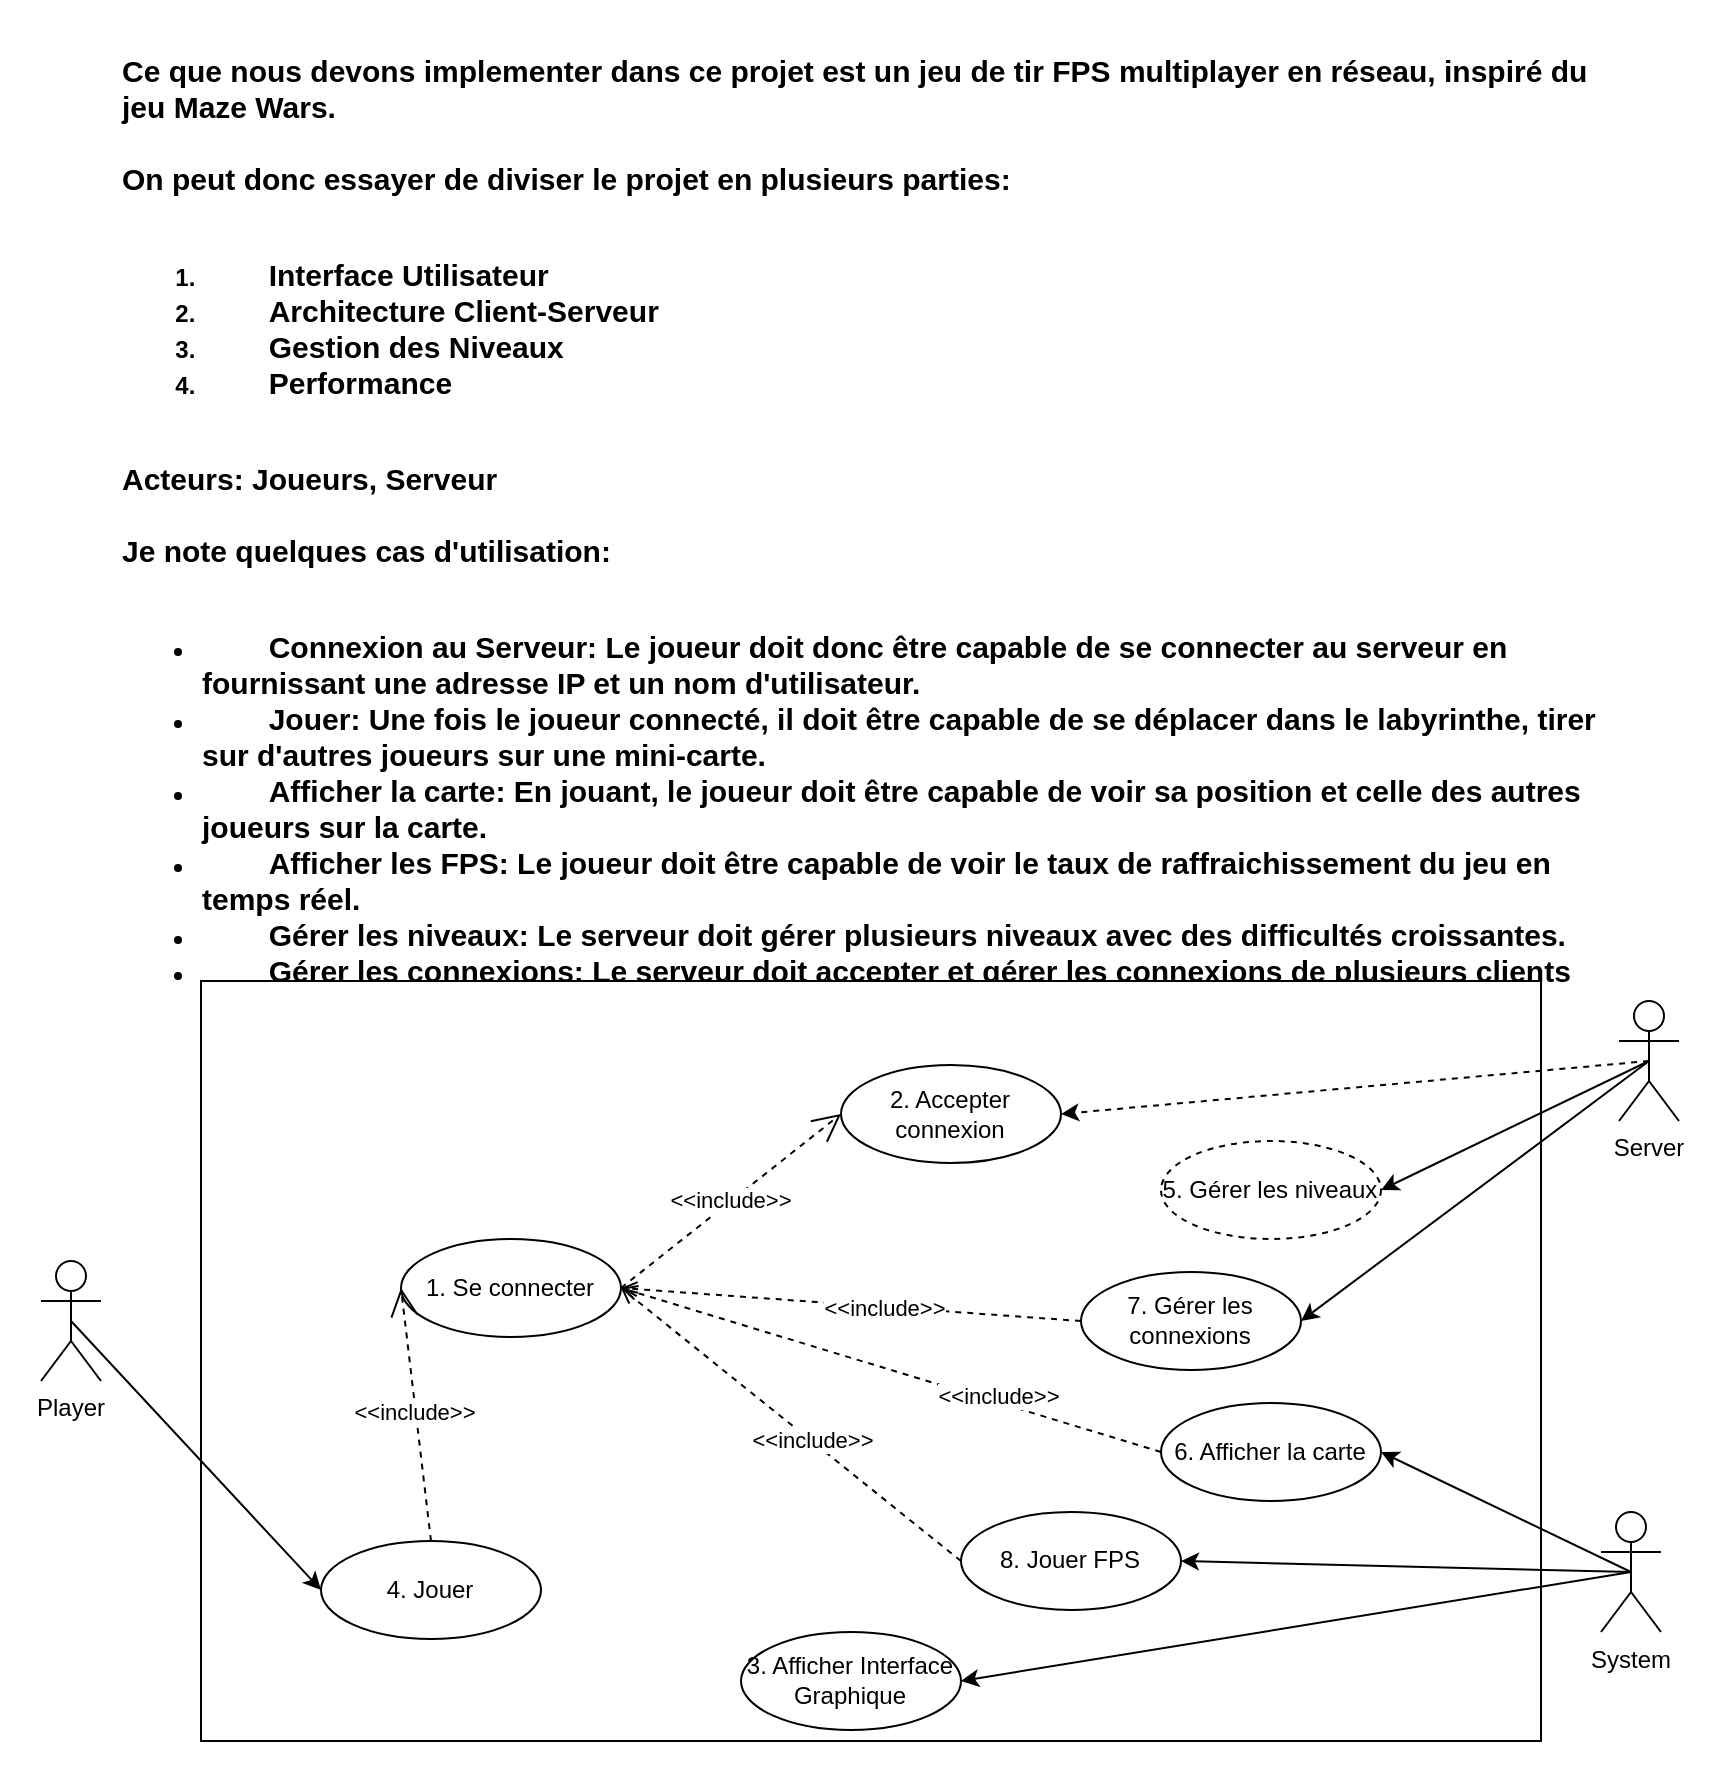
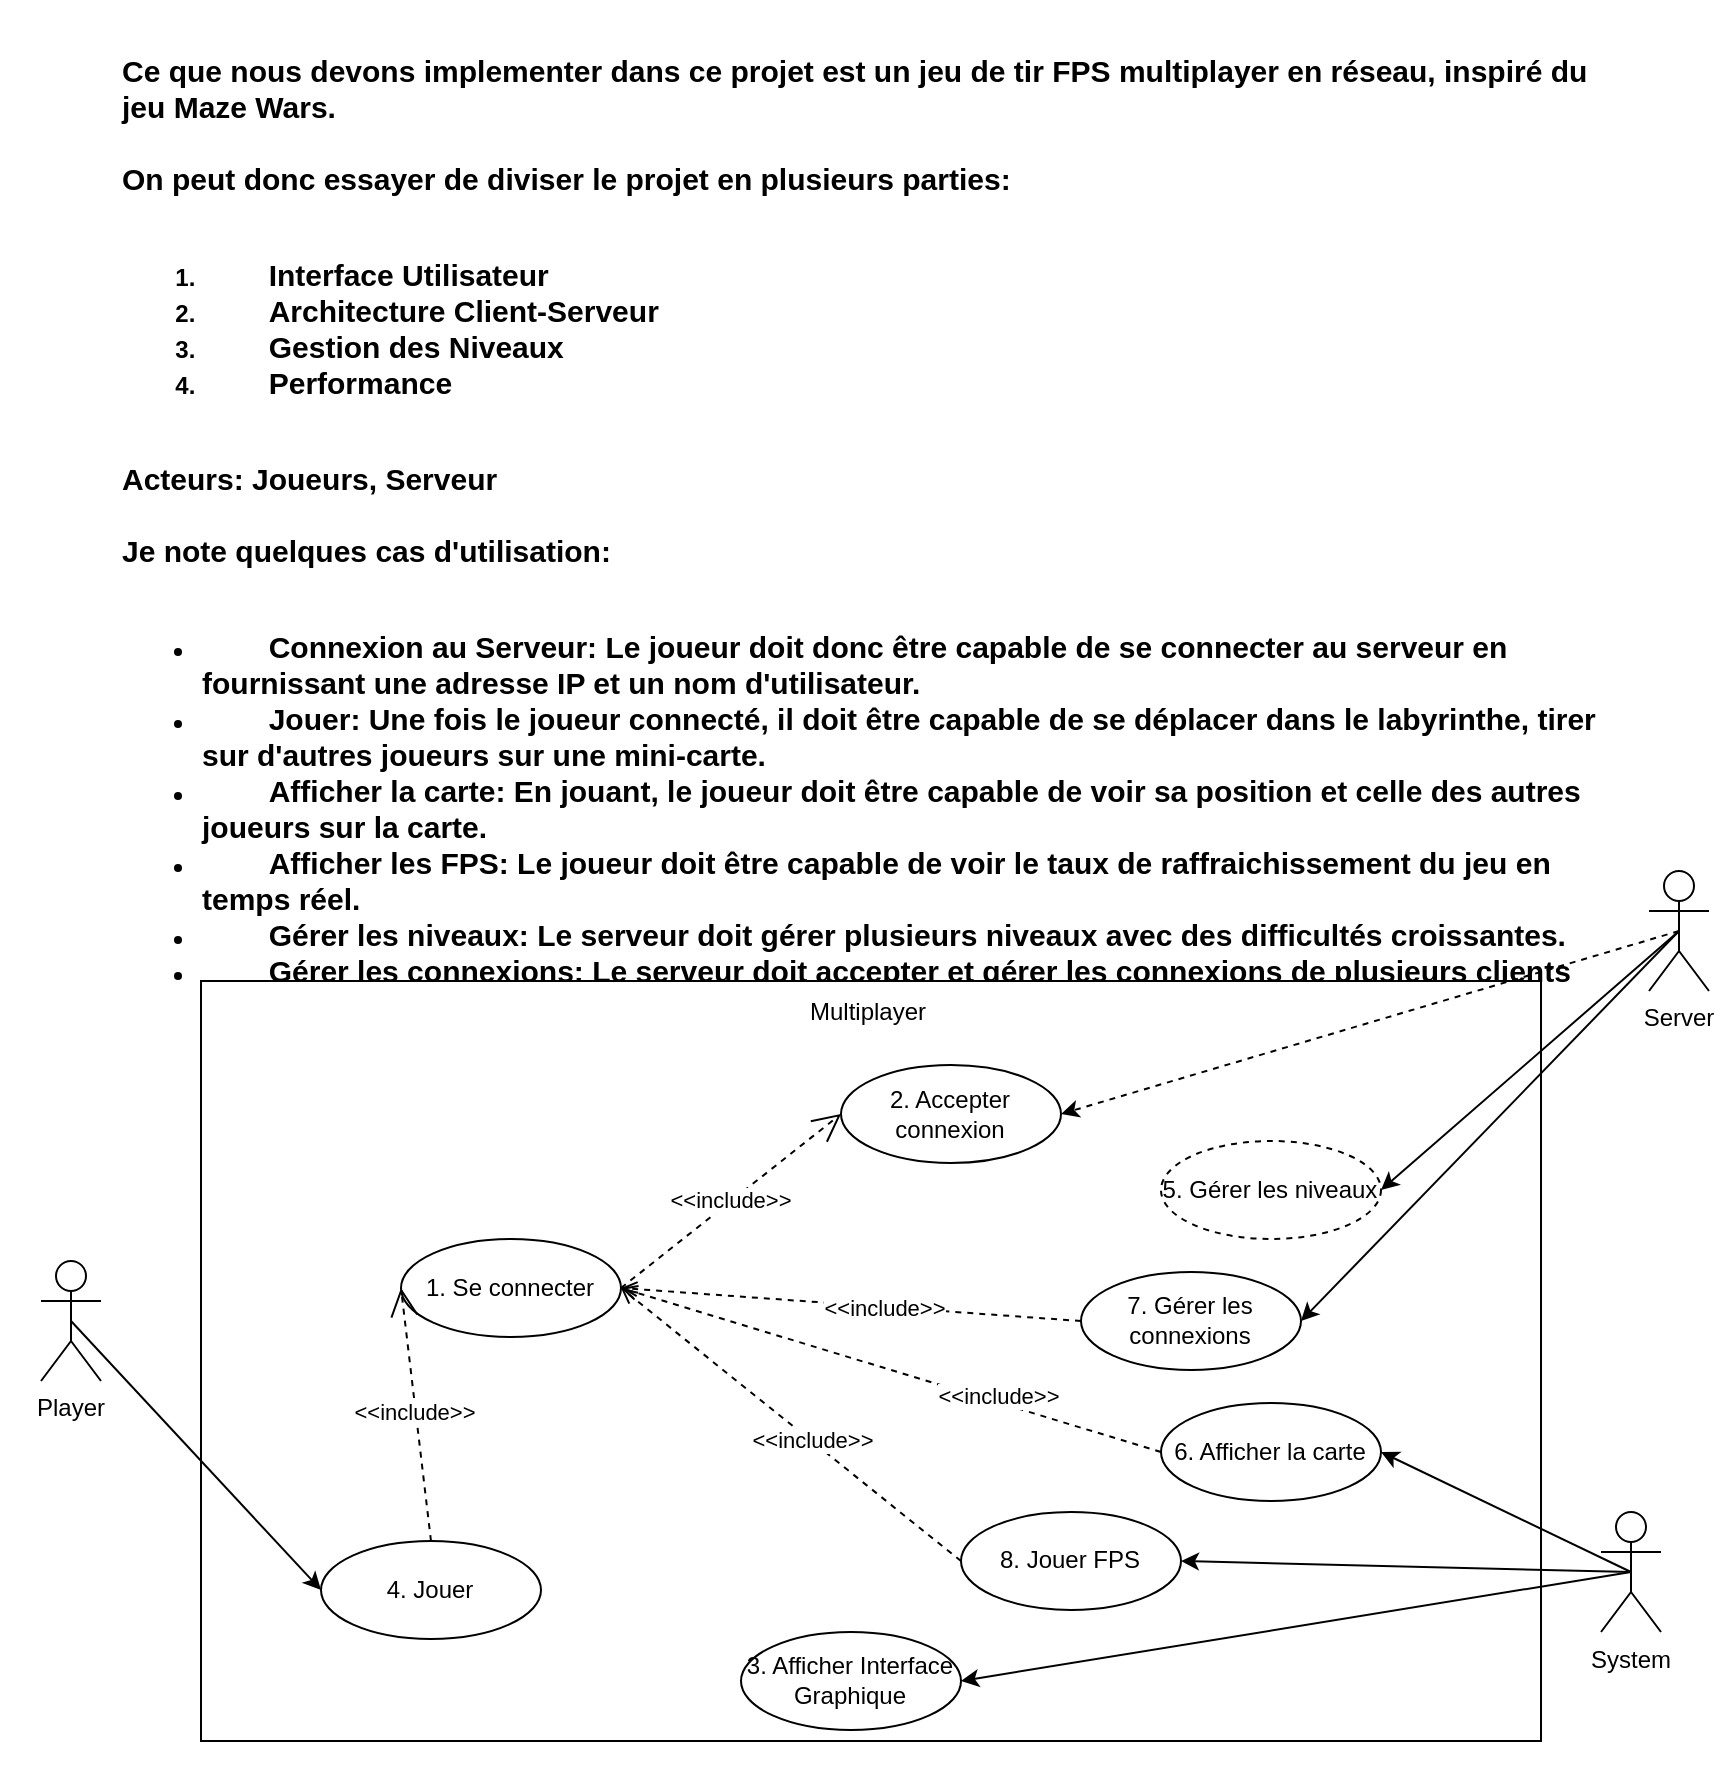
none -> (869, 1013)
(1649, 1061) -> (1679, 931)
